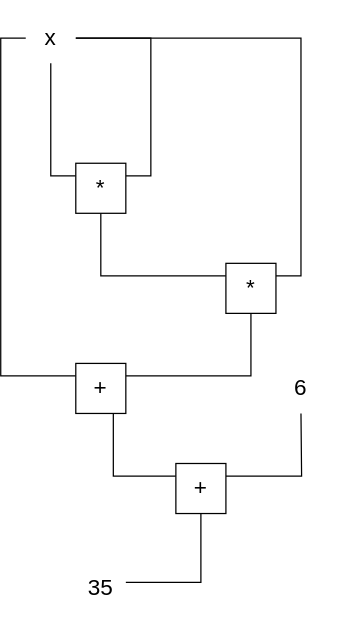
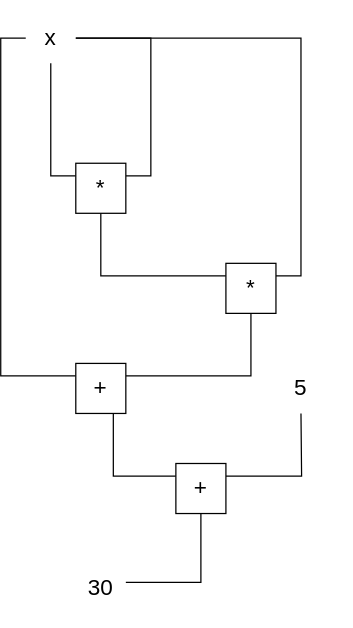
(301, 388) -> (301, 388)
(101, 588) -> (101, 588)
